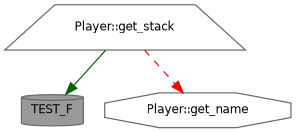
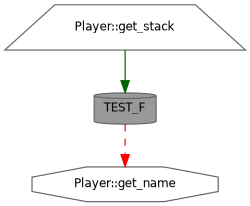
(160, 67) -> (125, 139)
